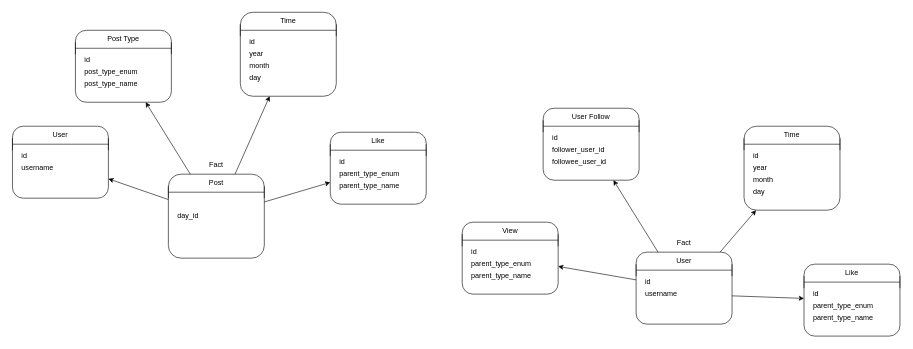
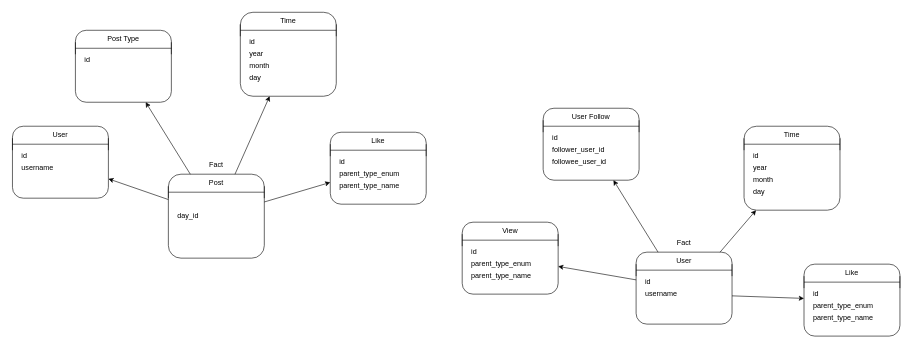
(123, 72) -> none
(123, 84) -> none
